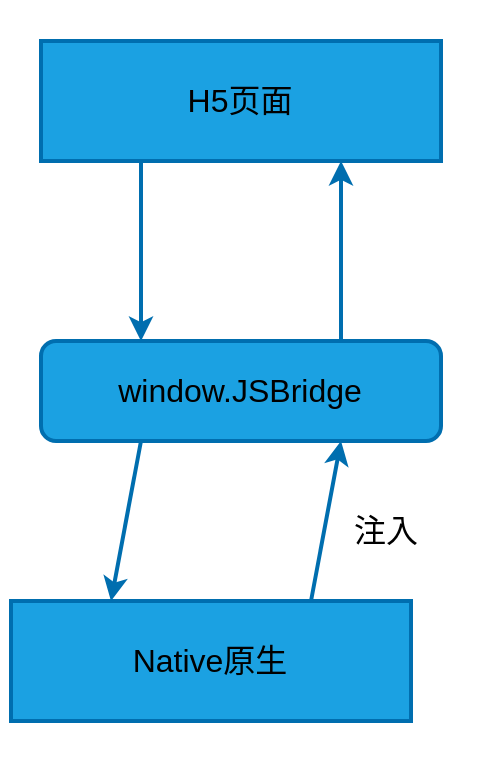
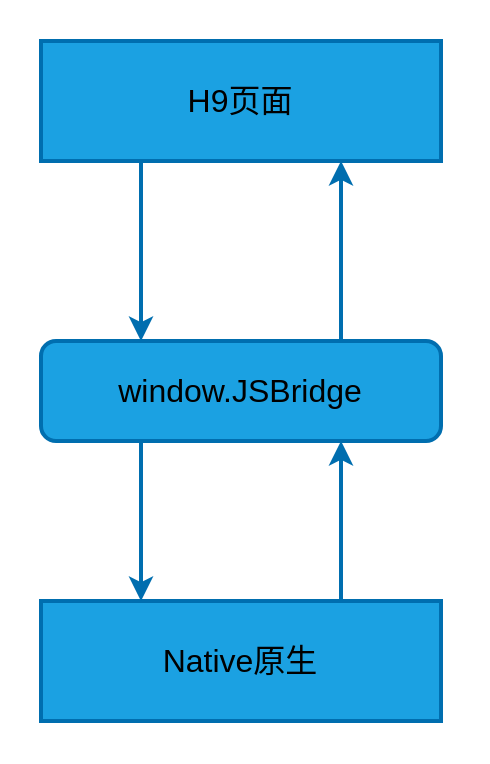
(241, 101) -> (241, 101)
(387, 531) -> none
(211, 661) -> (241, 661)
